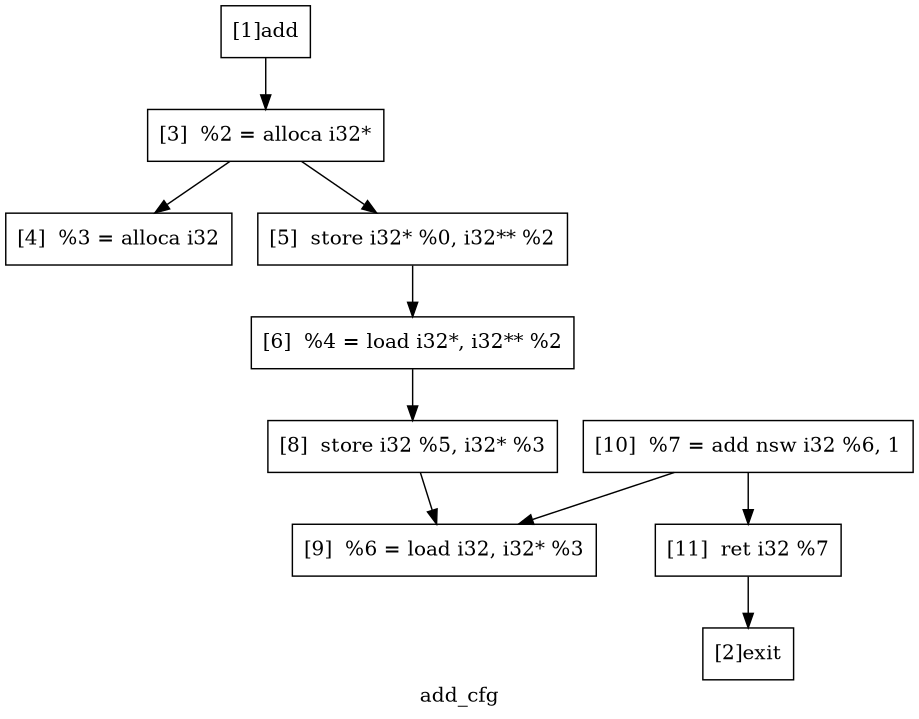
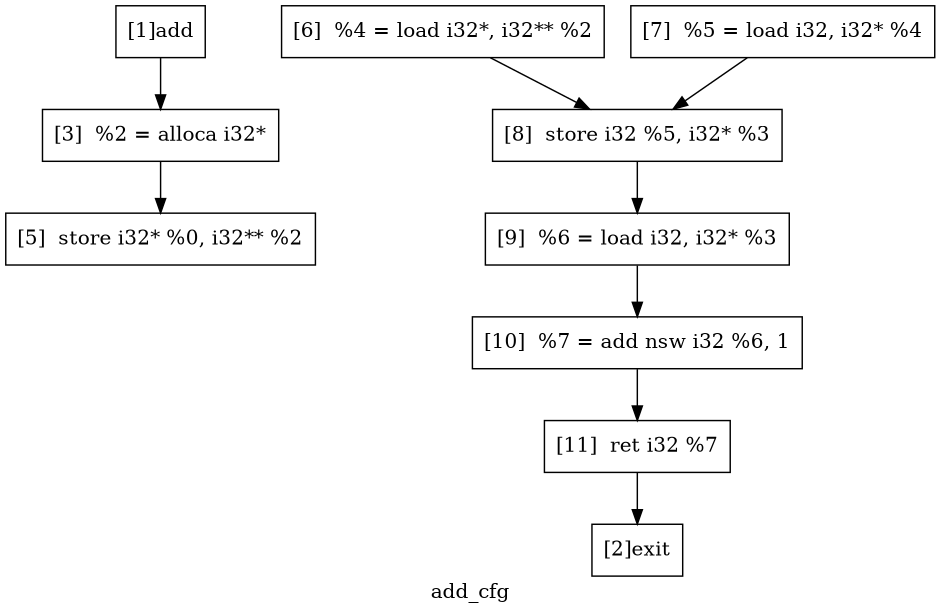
none -> (783, 32)
(119, 239) -> none
(413, 284) -> none
(604, 496) -> (637, 284)
